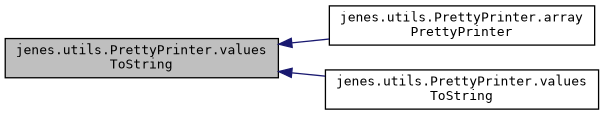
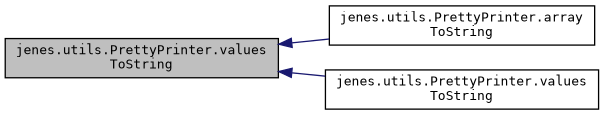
(462, 25) -> (462, 25)
